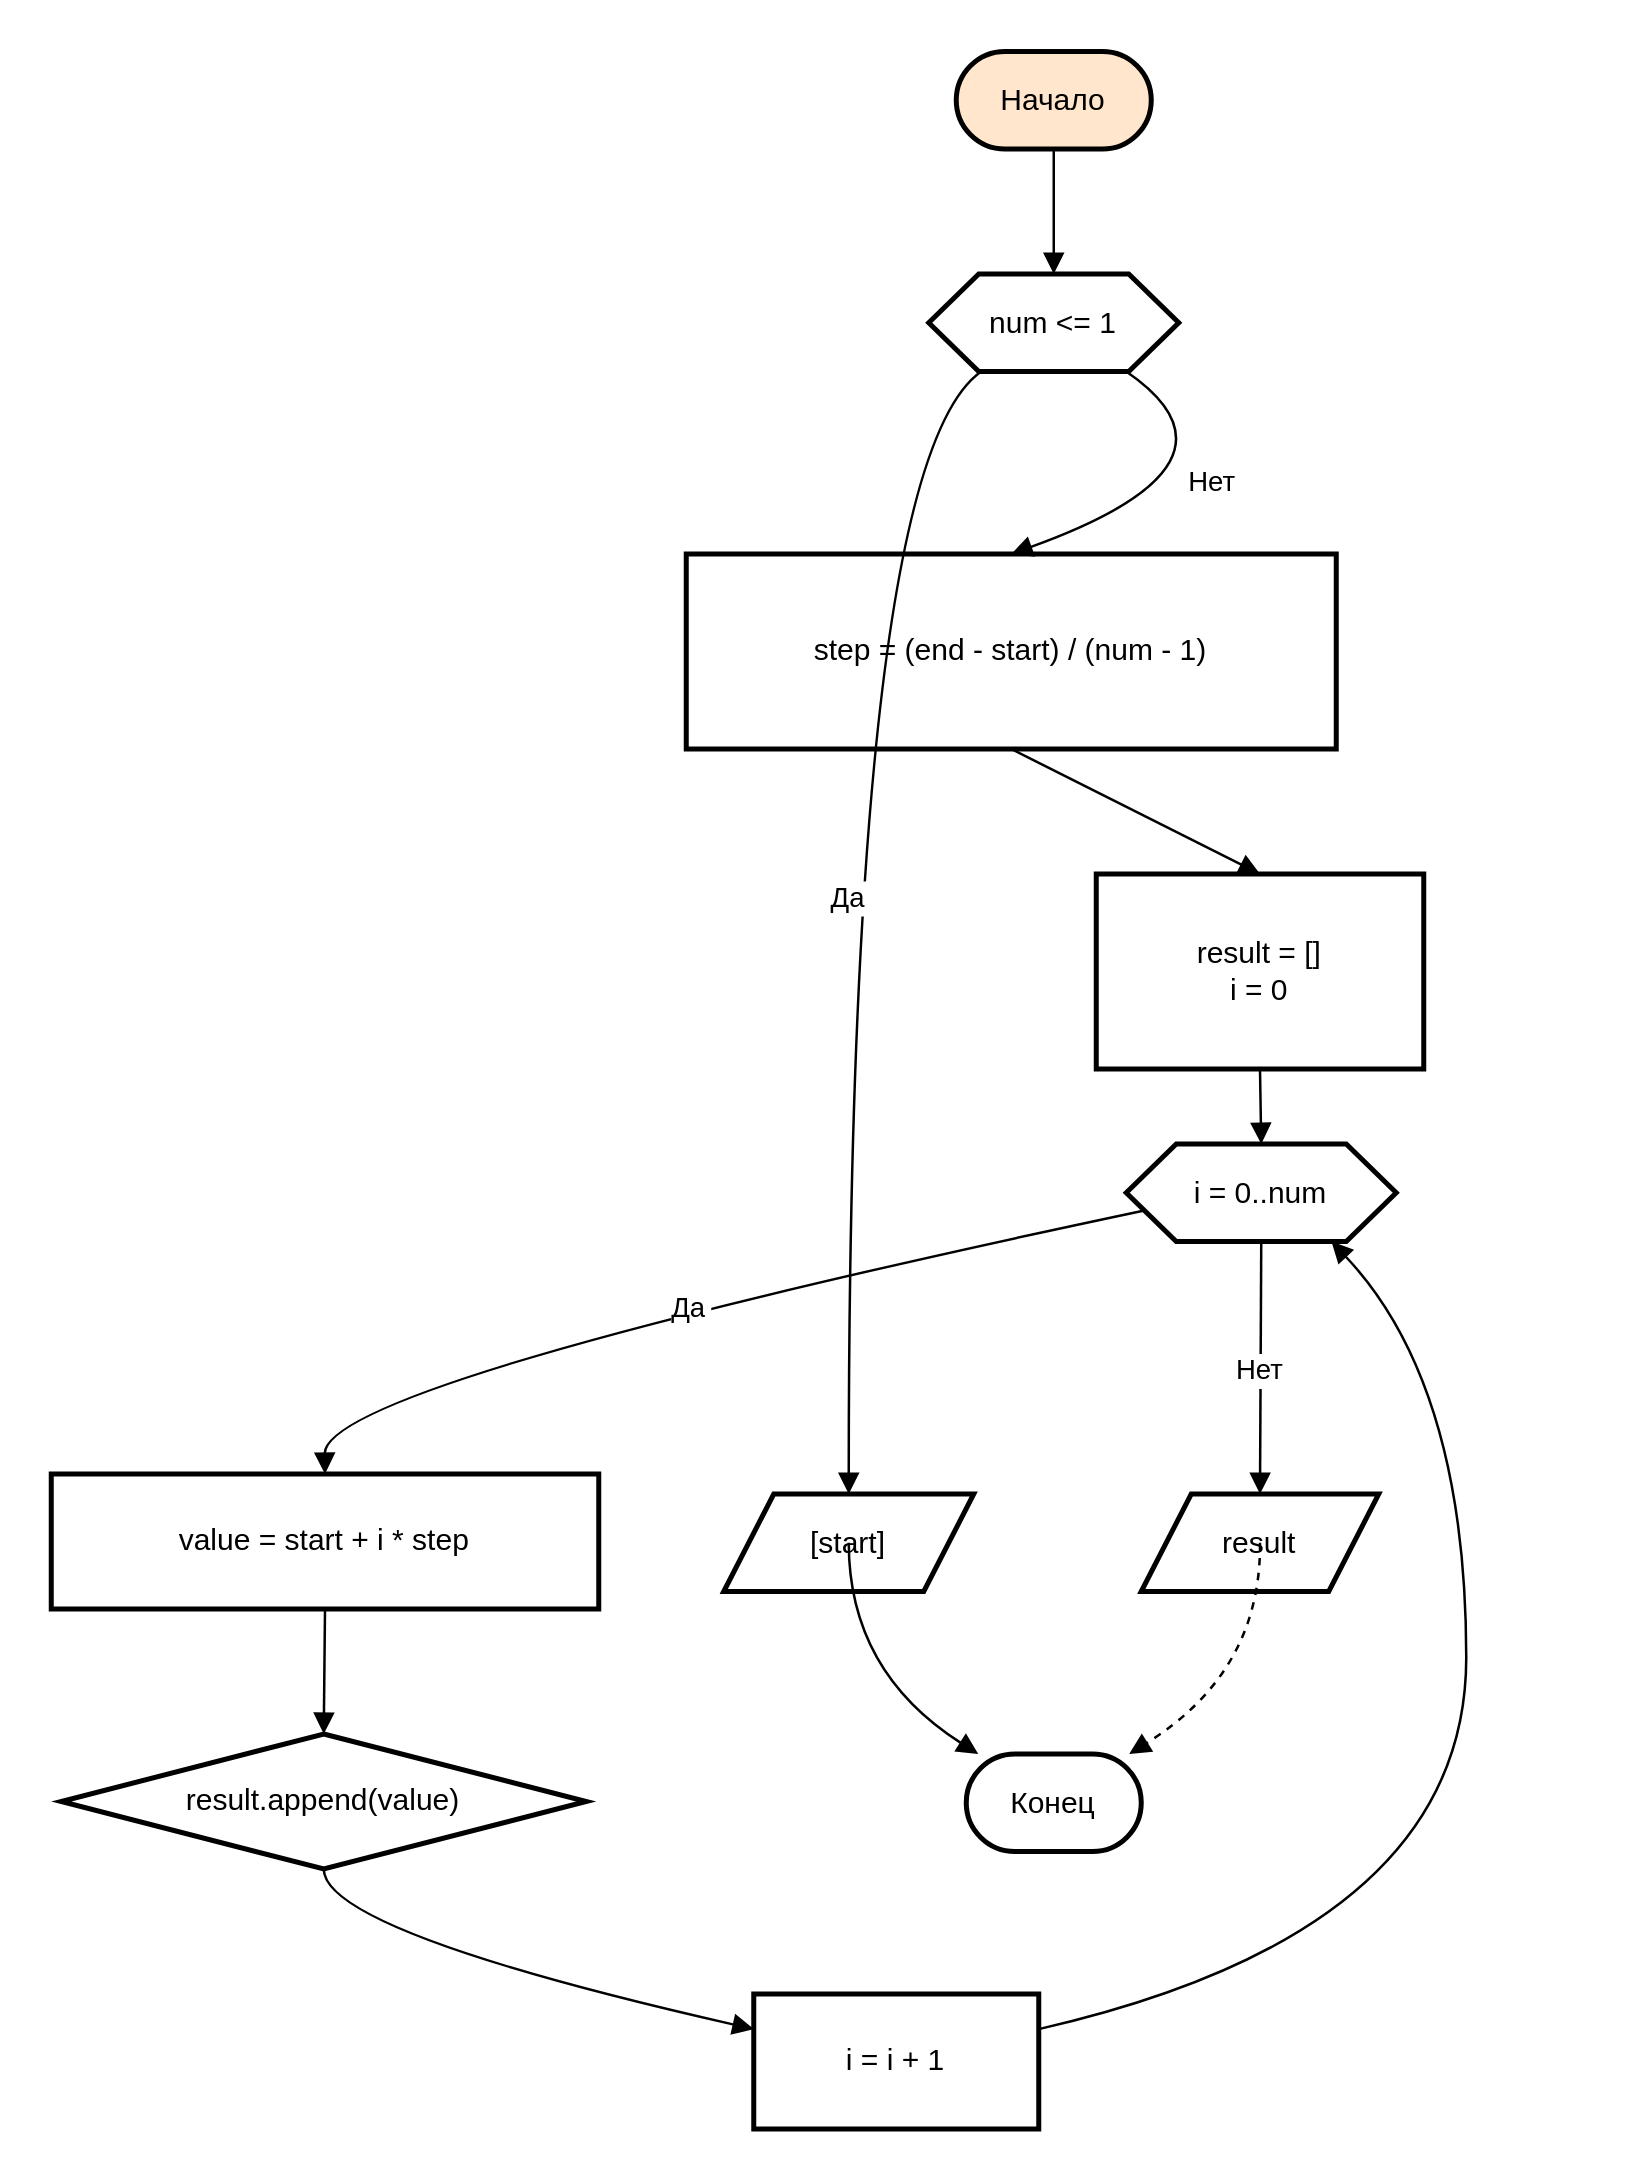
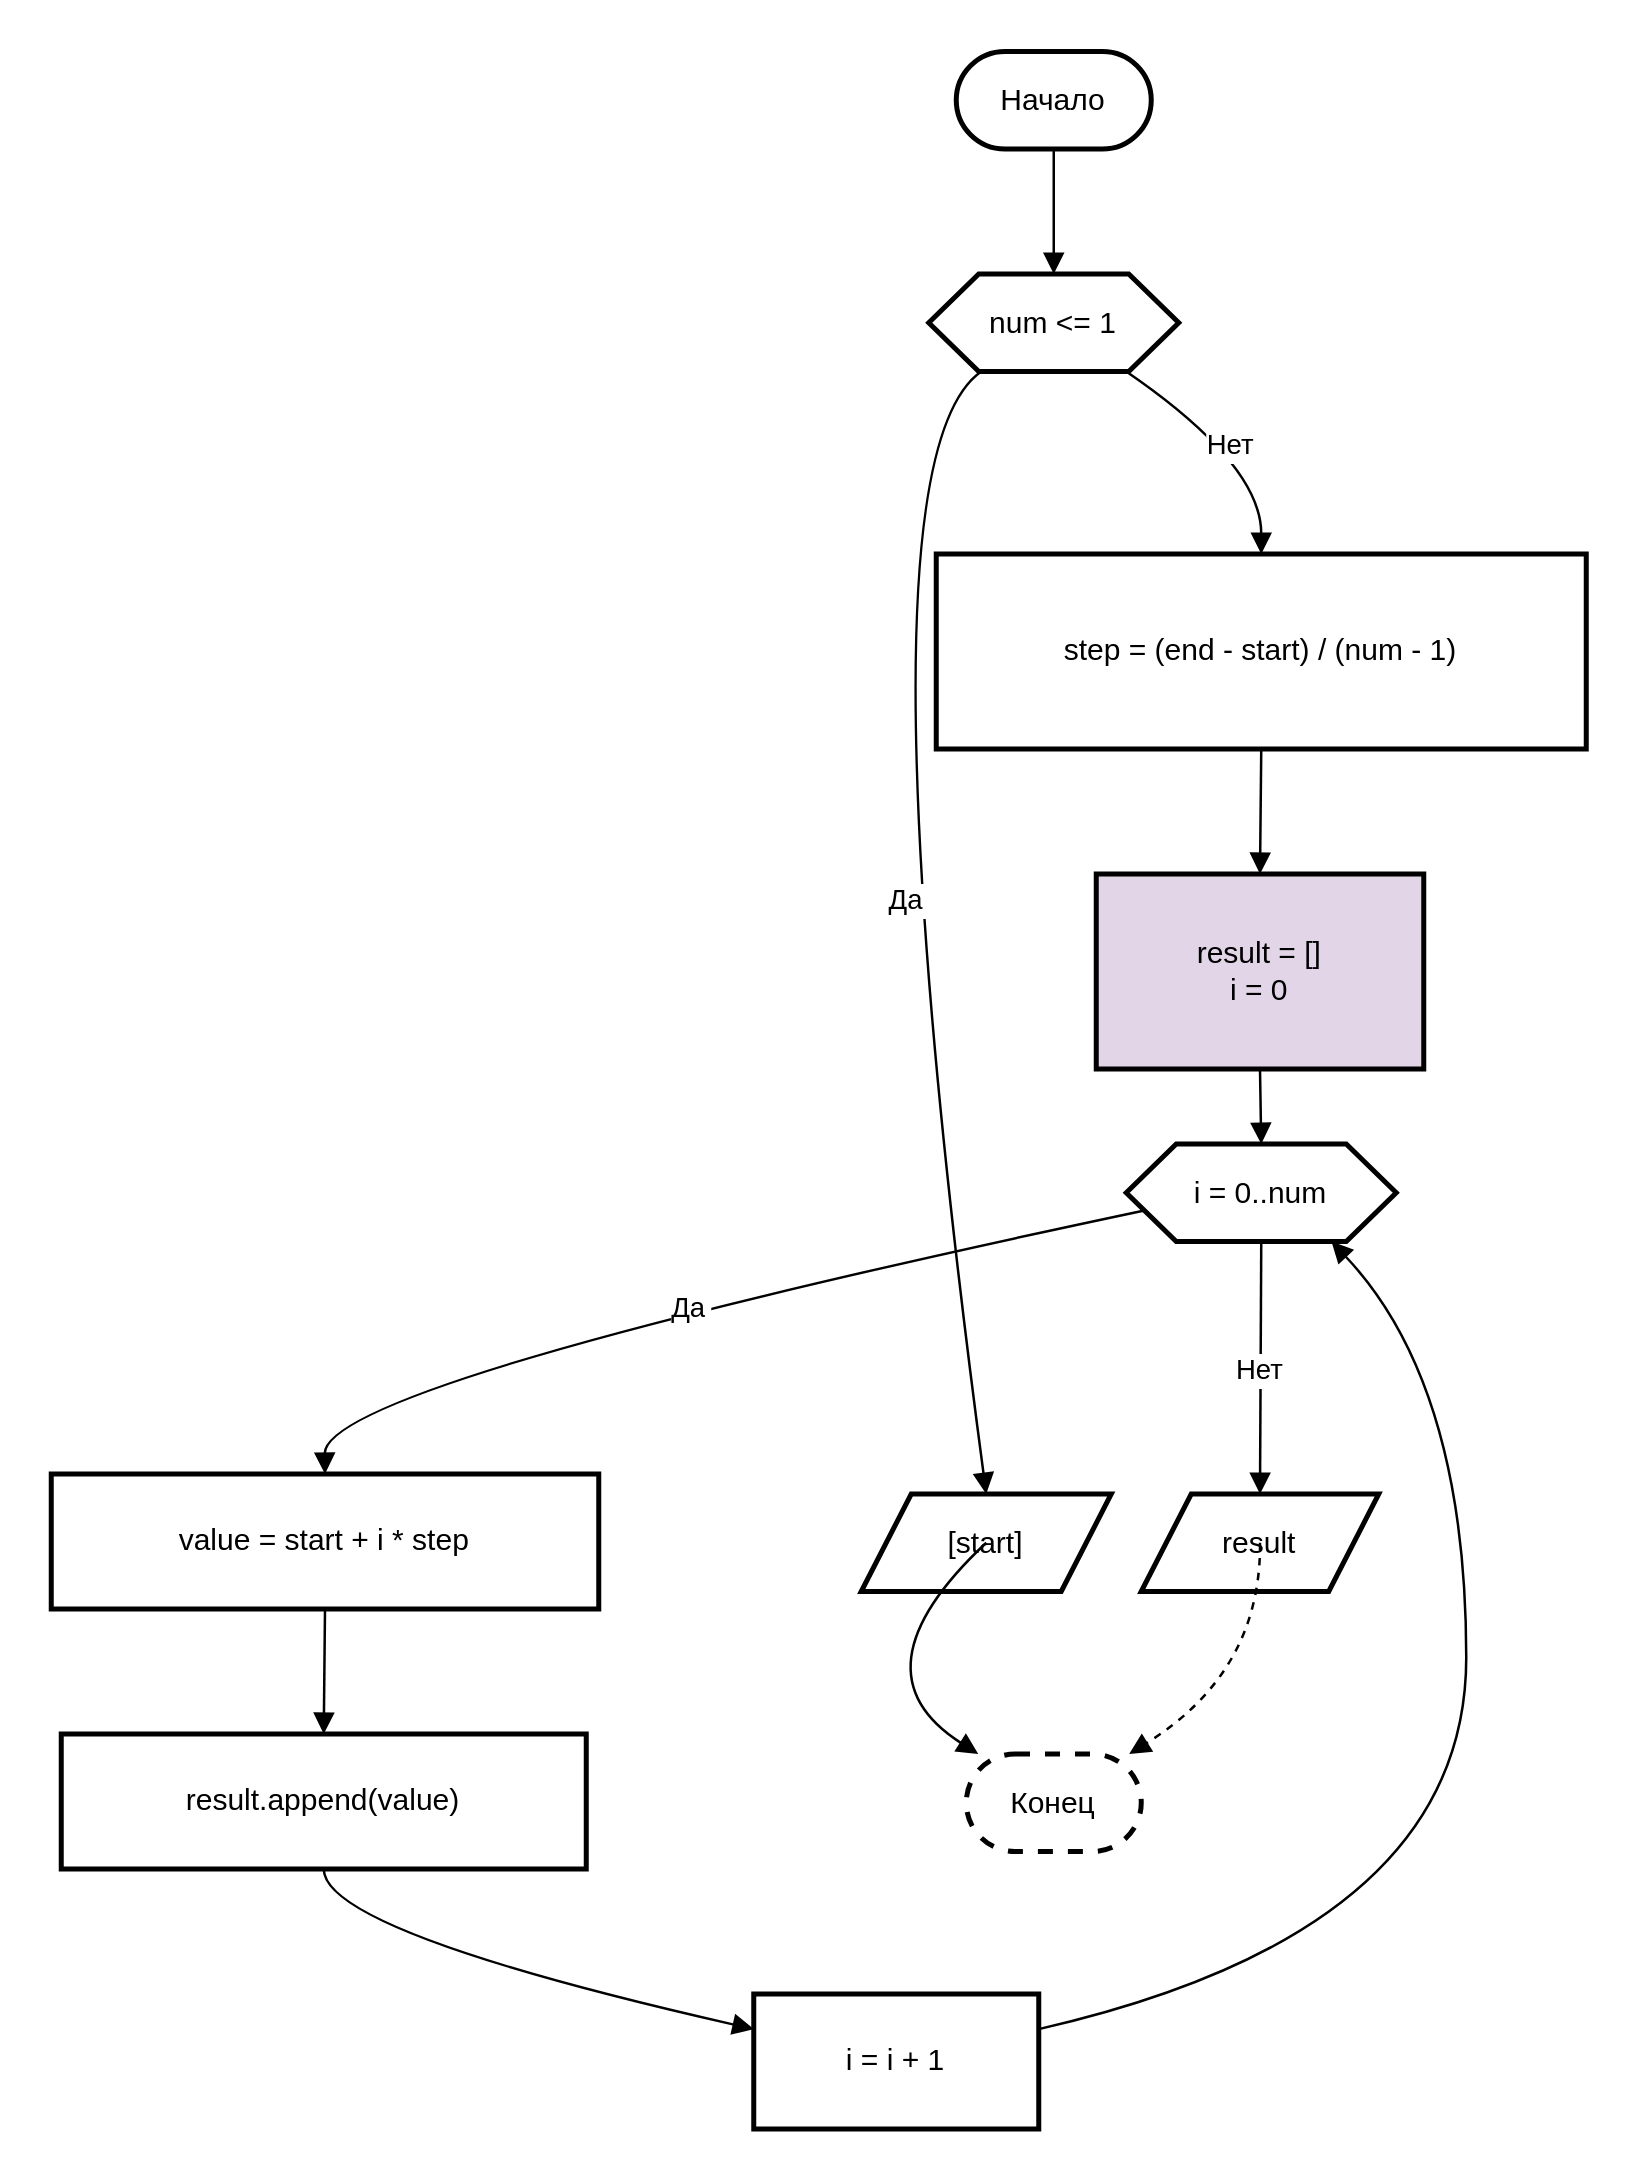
(1054, 100) -> (1054, 100)
(1011, 651) -> (1261, 651)
(1260, 971) -> (1260, 971)
(849, 1543) -> (986, 1543)
(324, 1801) -> (324, 1801)
(1054, 1803) -> (1054, 1803)
